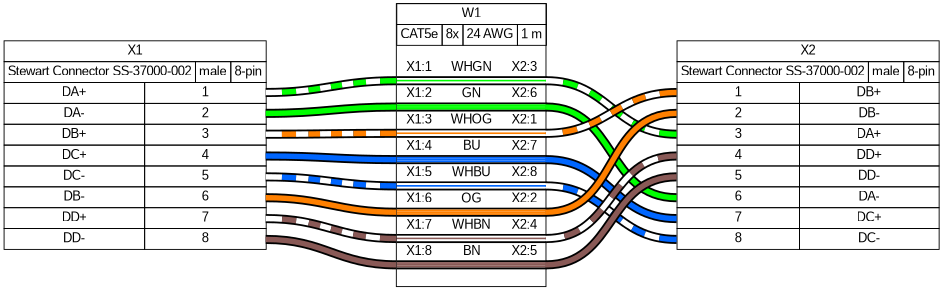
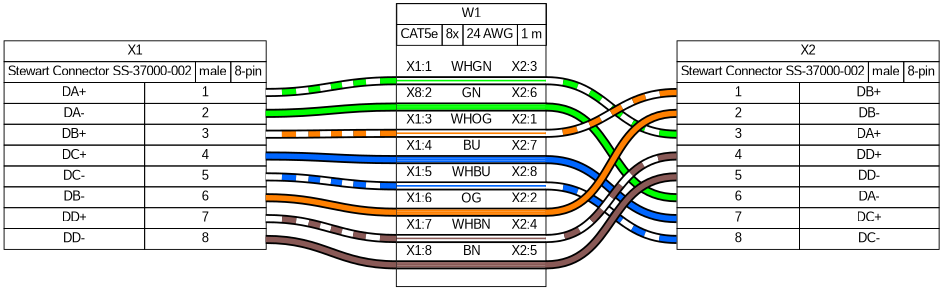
(419, 93) -> (419, 93)
